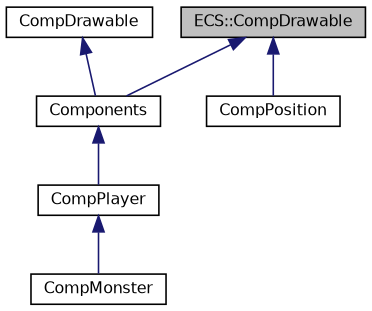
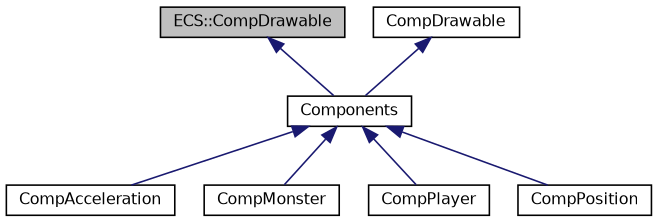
(273, 75) -> (475, 159)
none -> (91, 200)
(99, 253) -> (305, 162)
